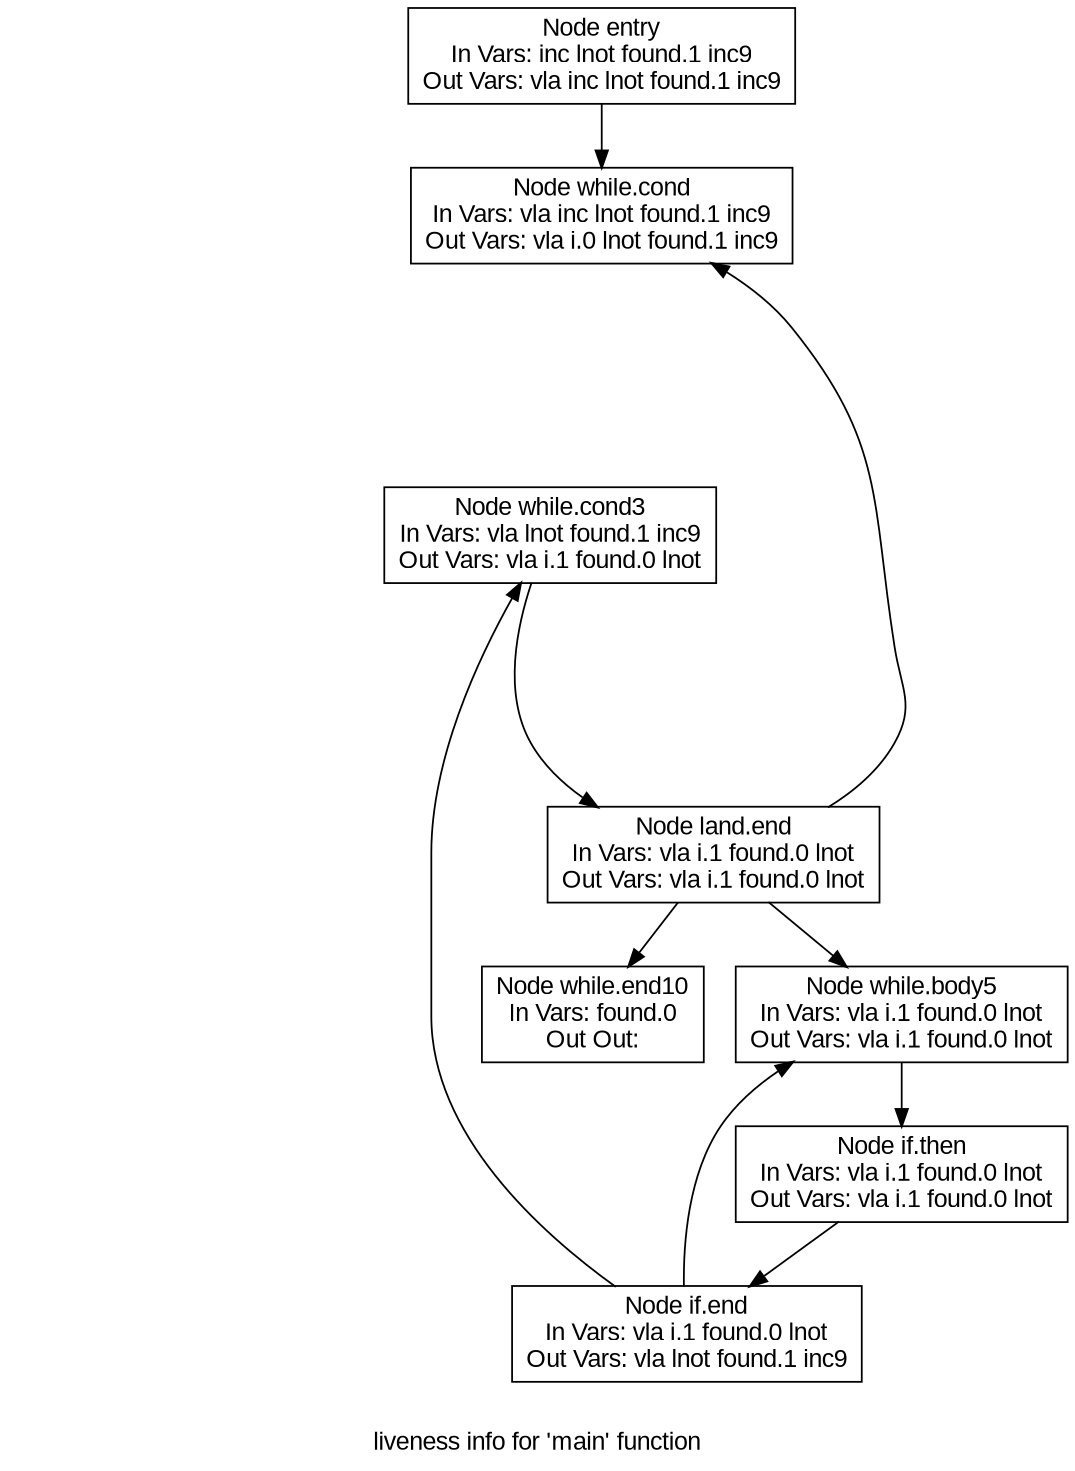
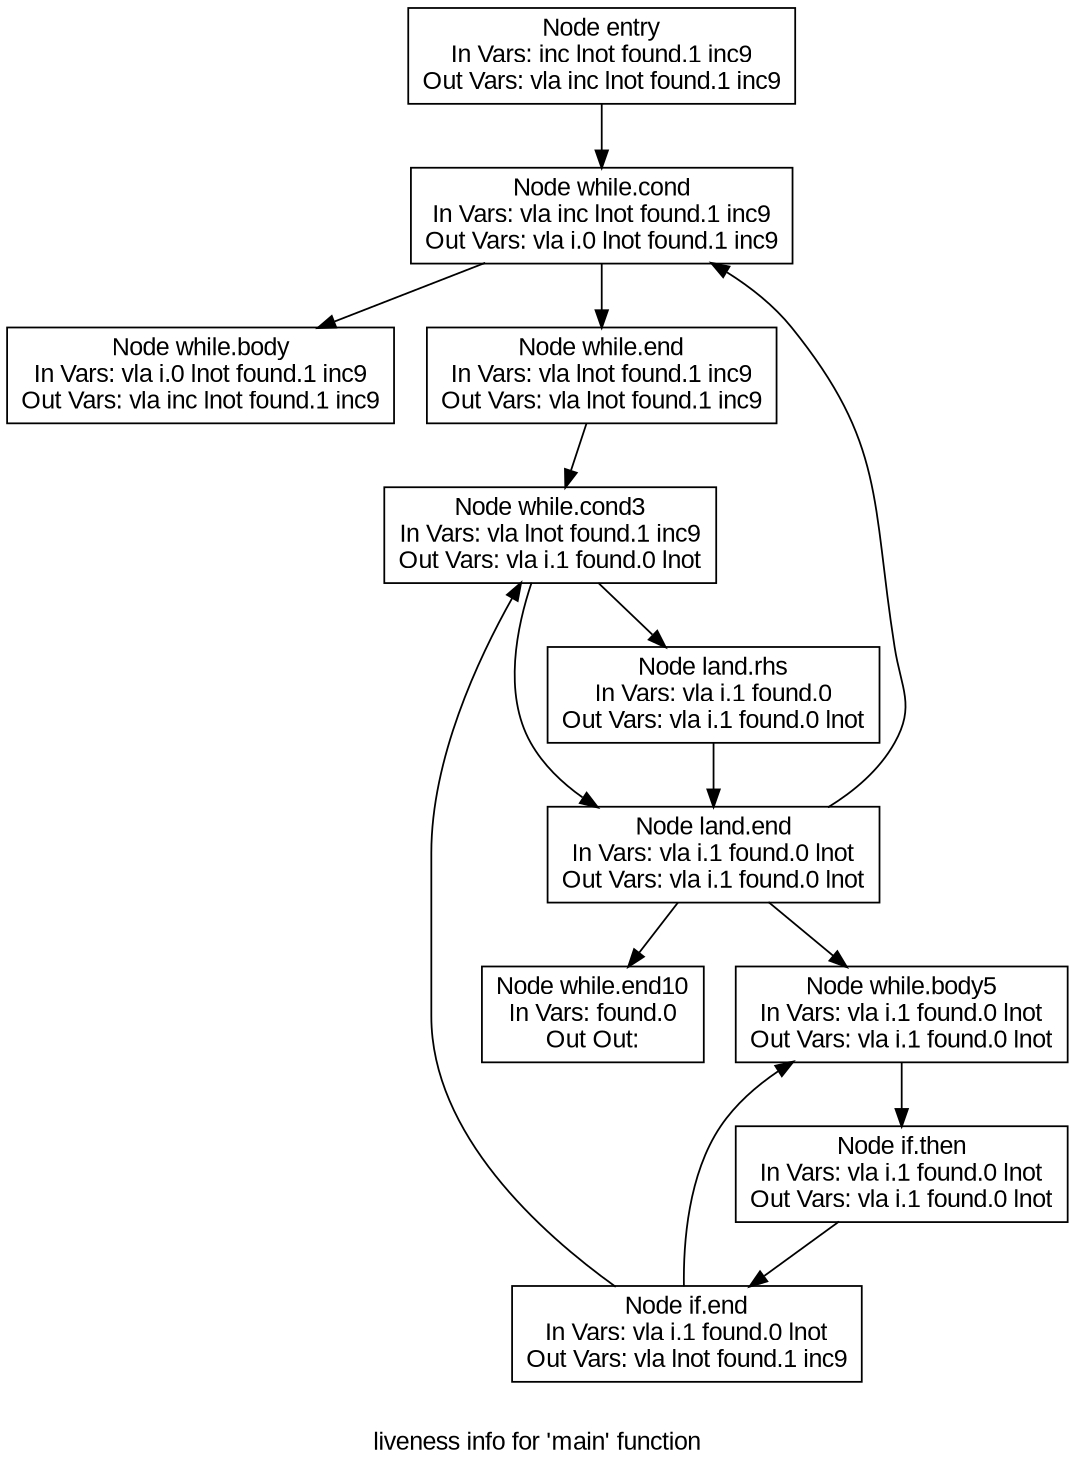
none -> (201, 375)
none -> (602, 375)
none -> (714, 695)
